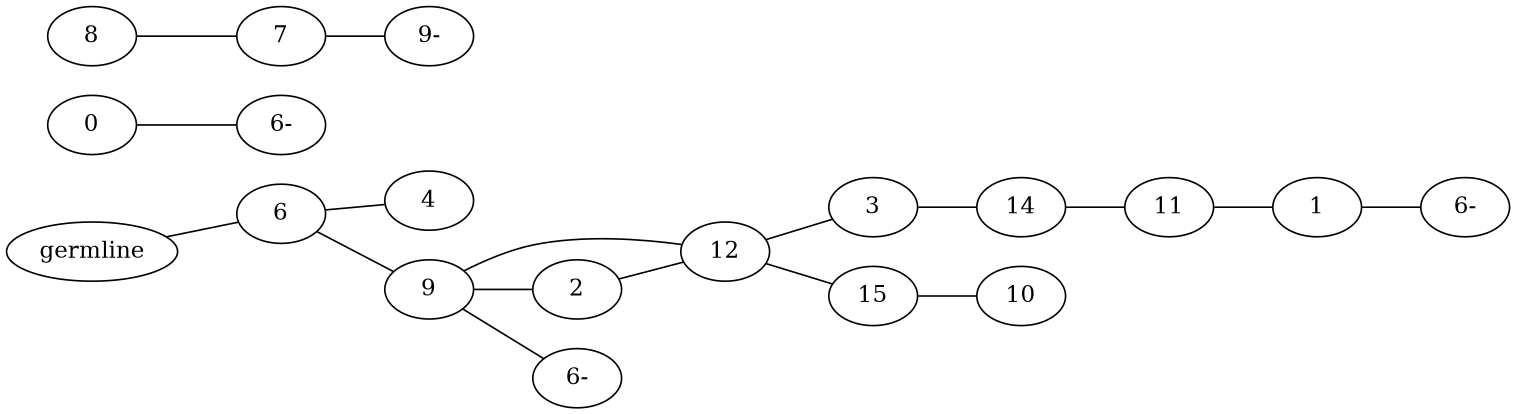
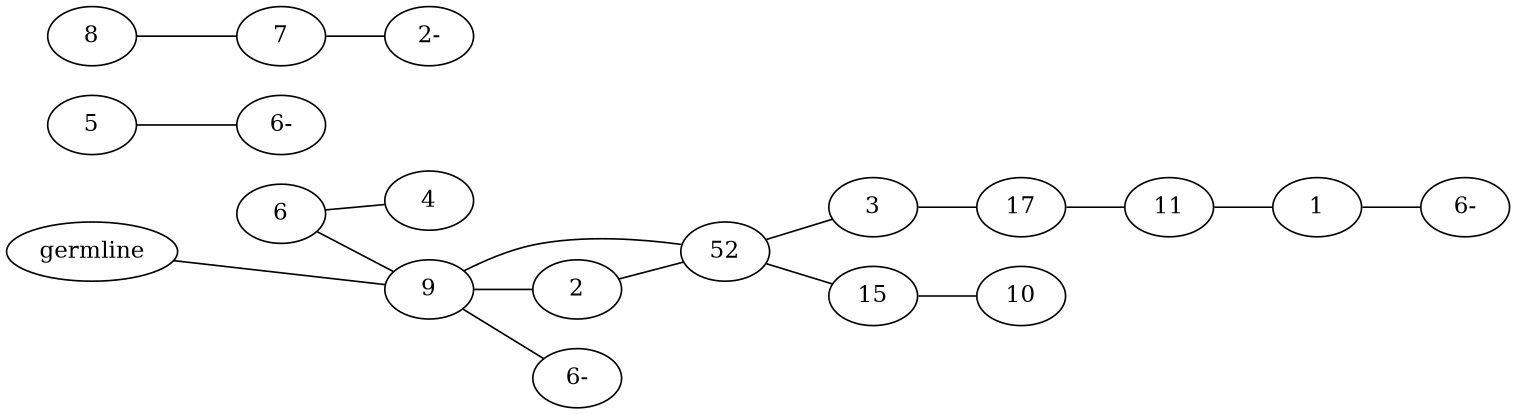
(429, 36) -> (429, 36)
(92, 125) -> (92, 125)
(1021, 207) -> (1021, 207)
(203, 229) -> (279, 273)
(725, 252) -> (725, 252)
